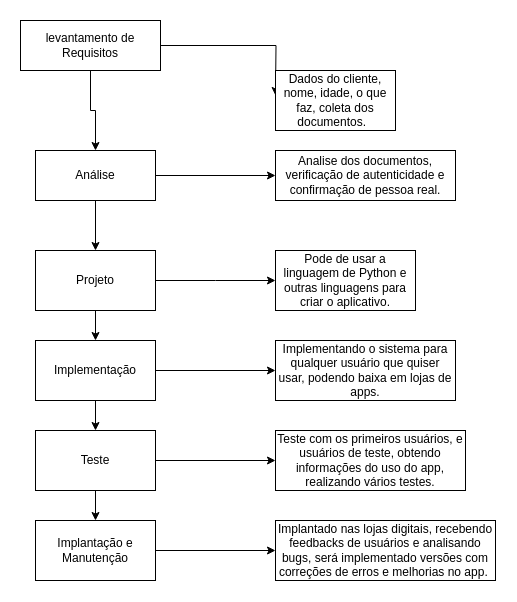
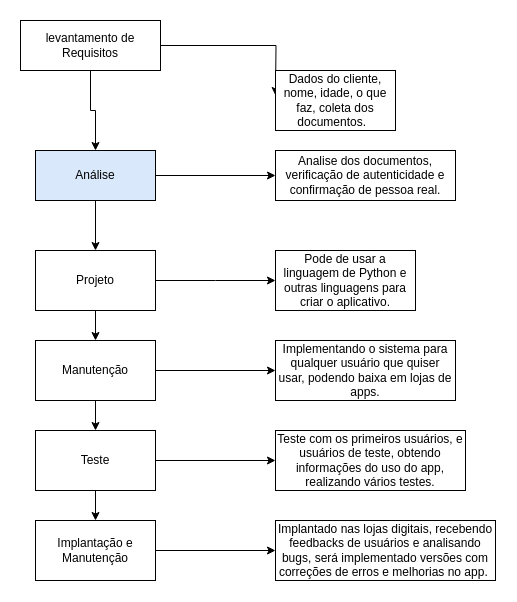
(96, 176) -> (96, 176)
(96, 371) -> (96, 371)
